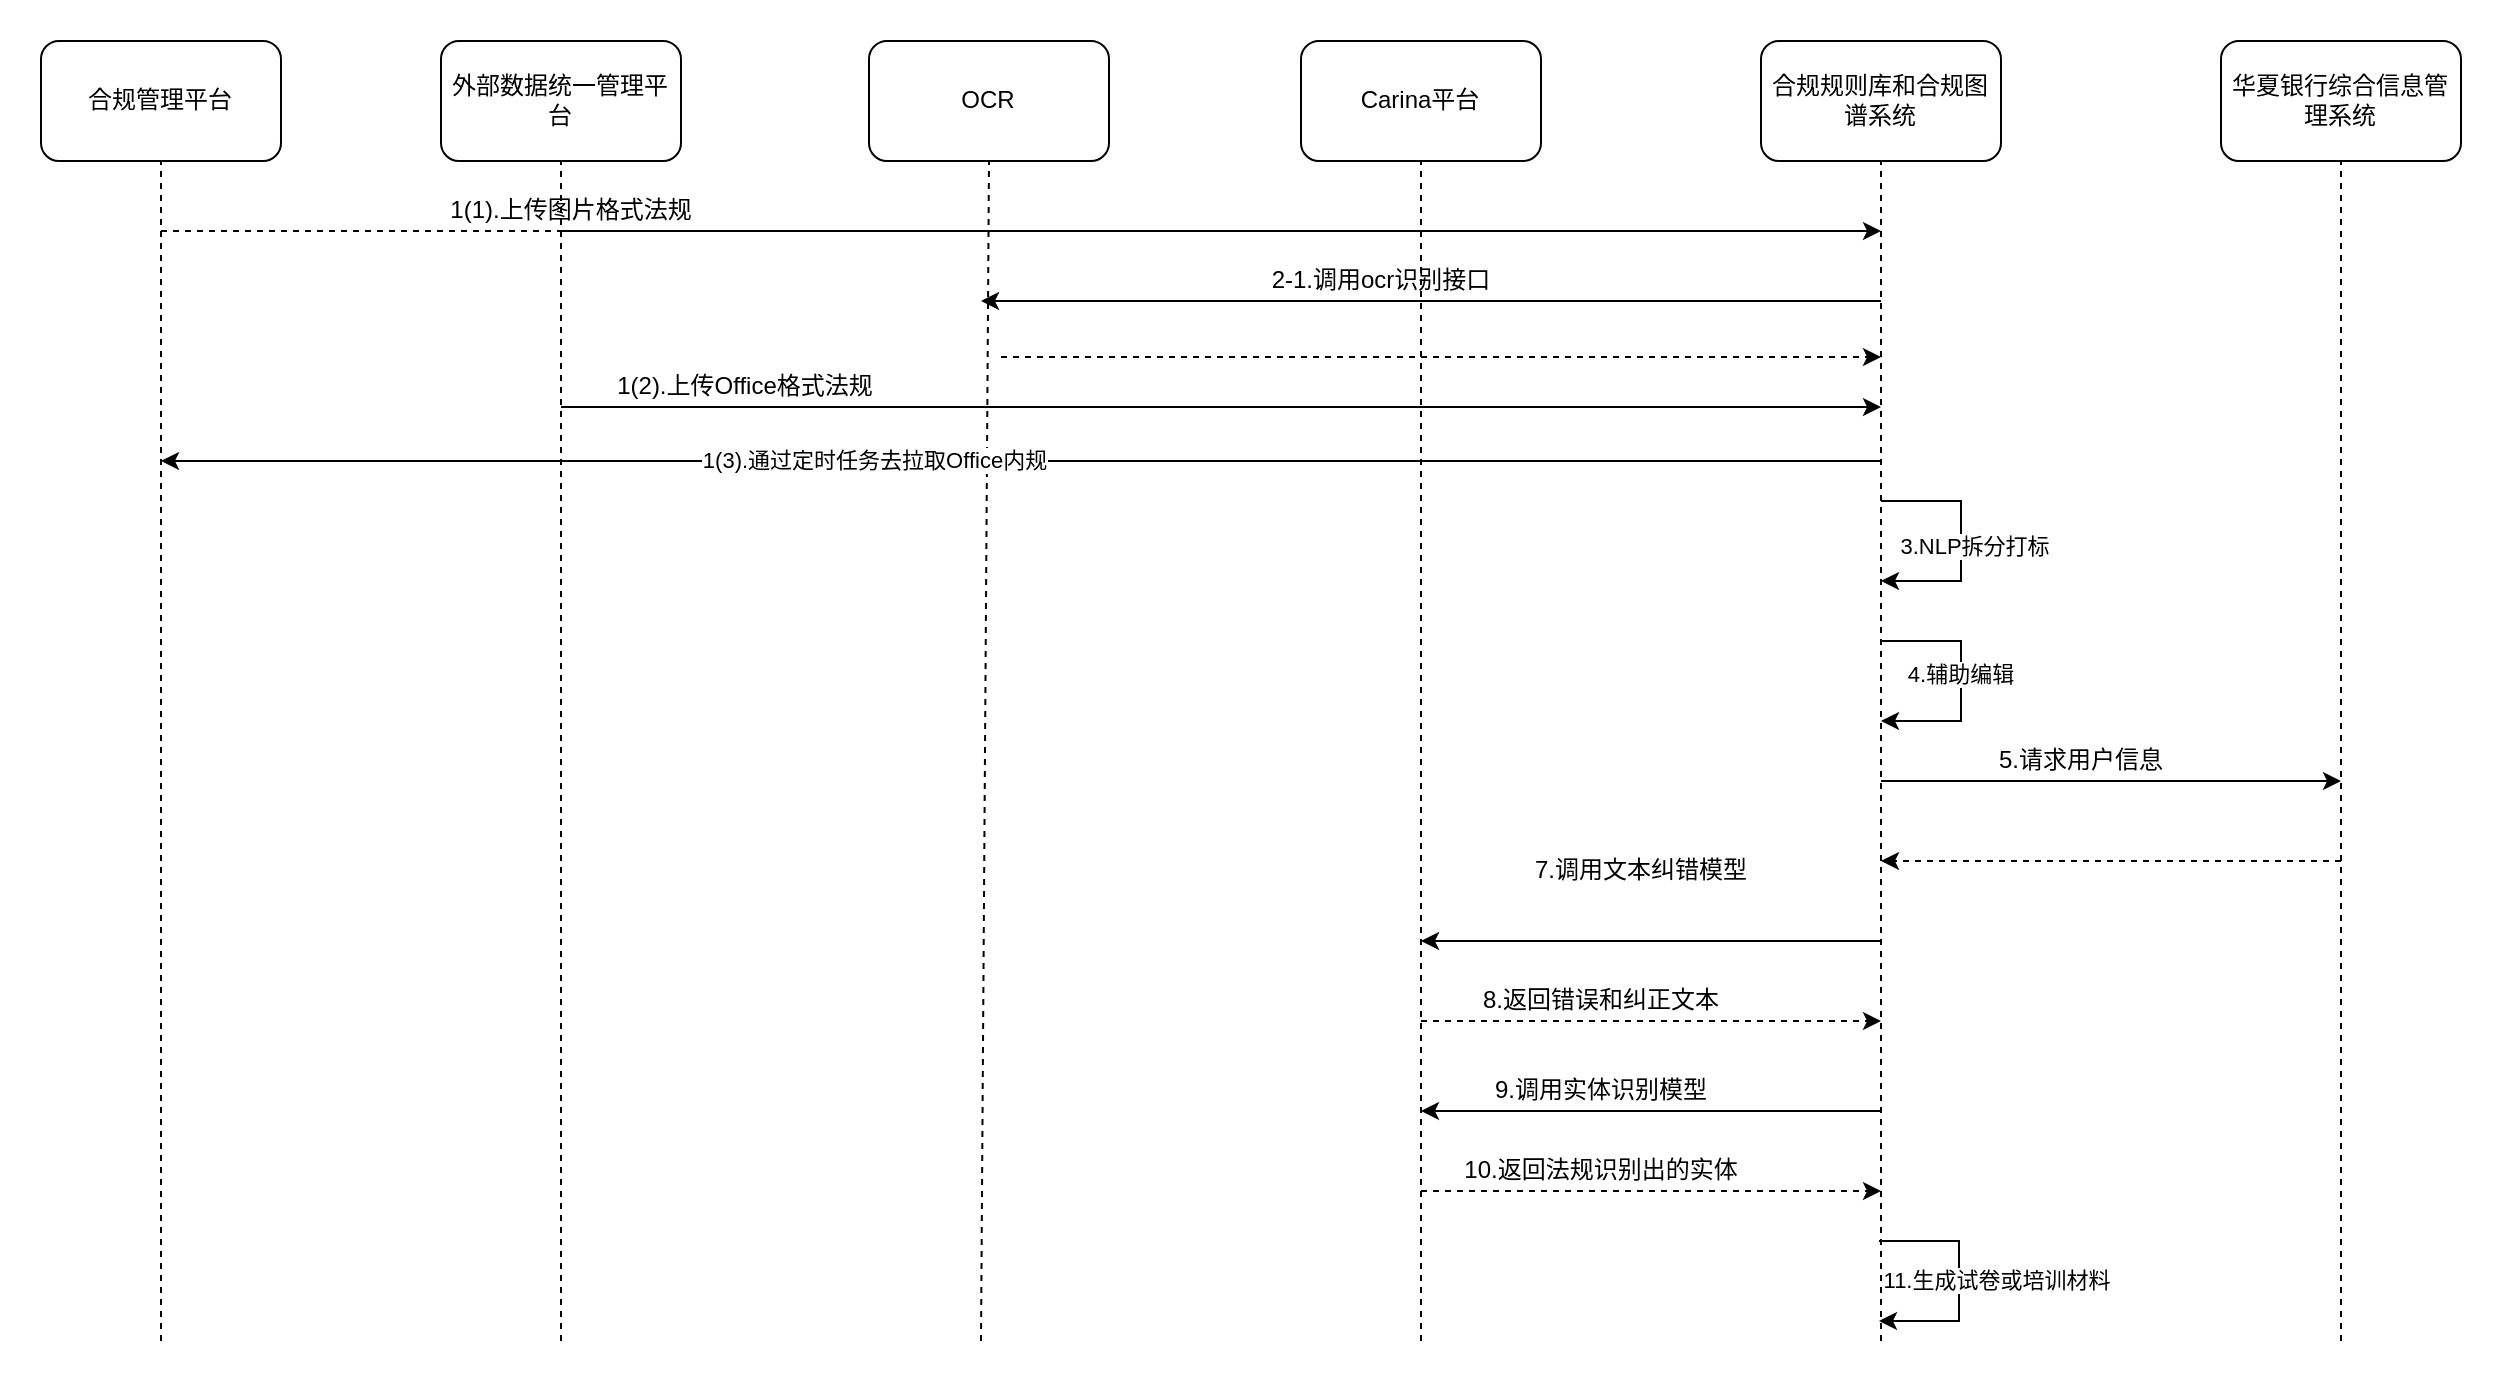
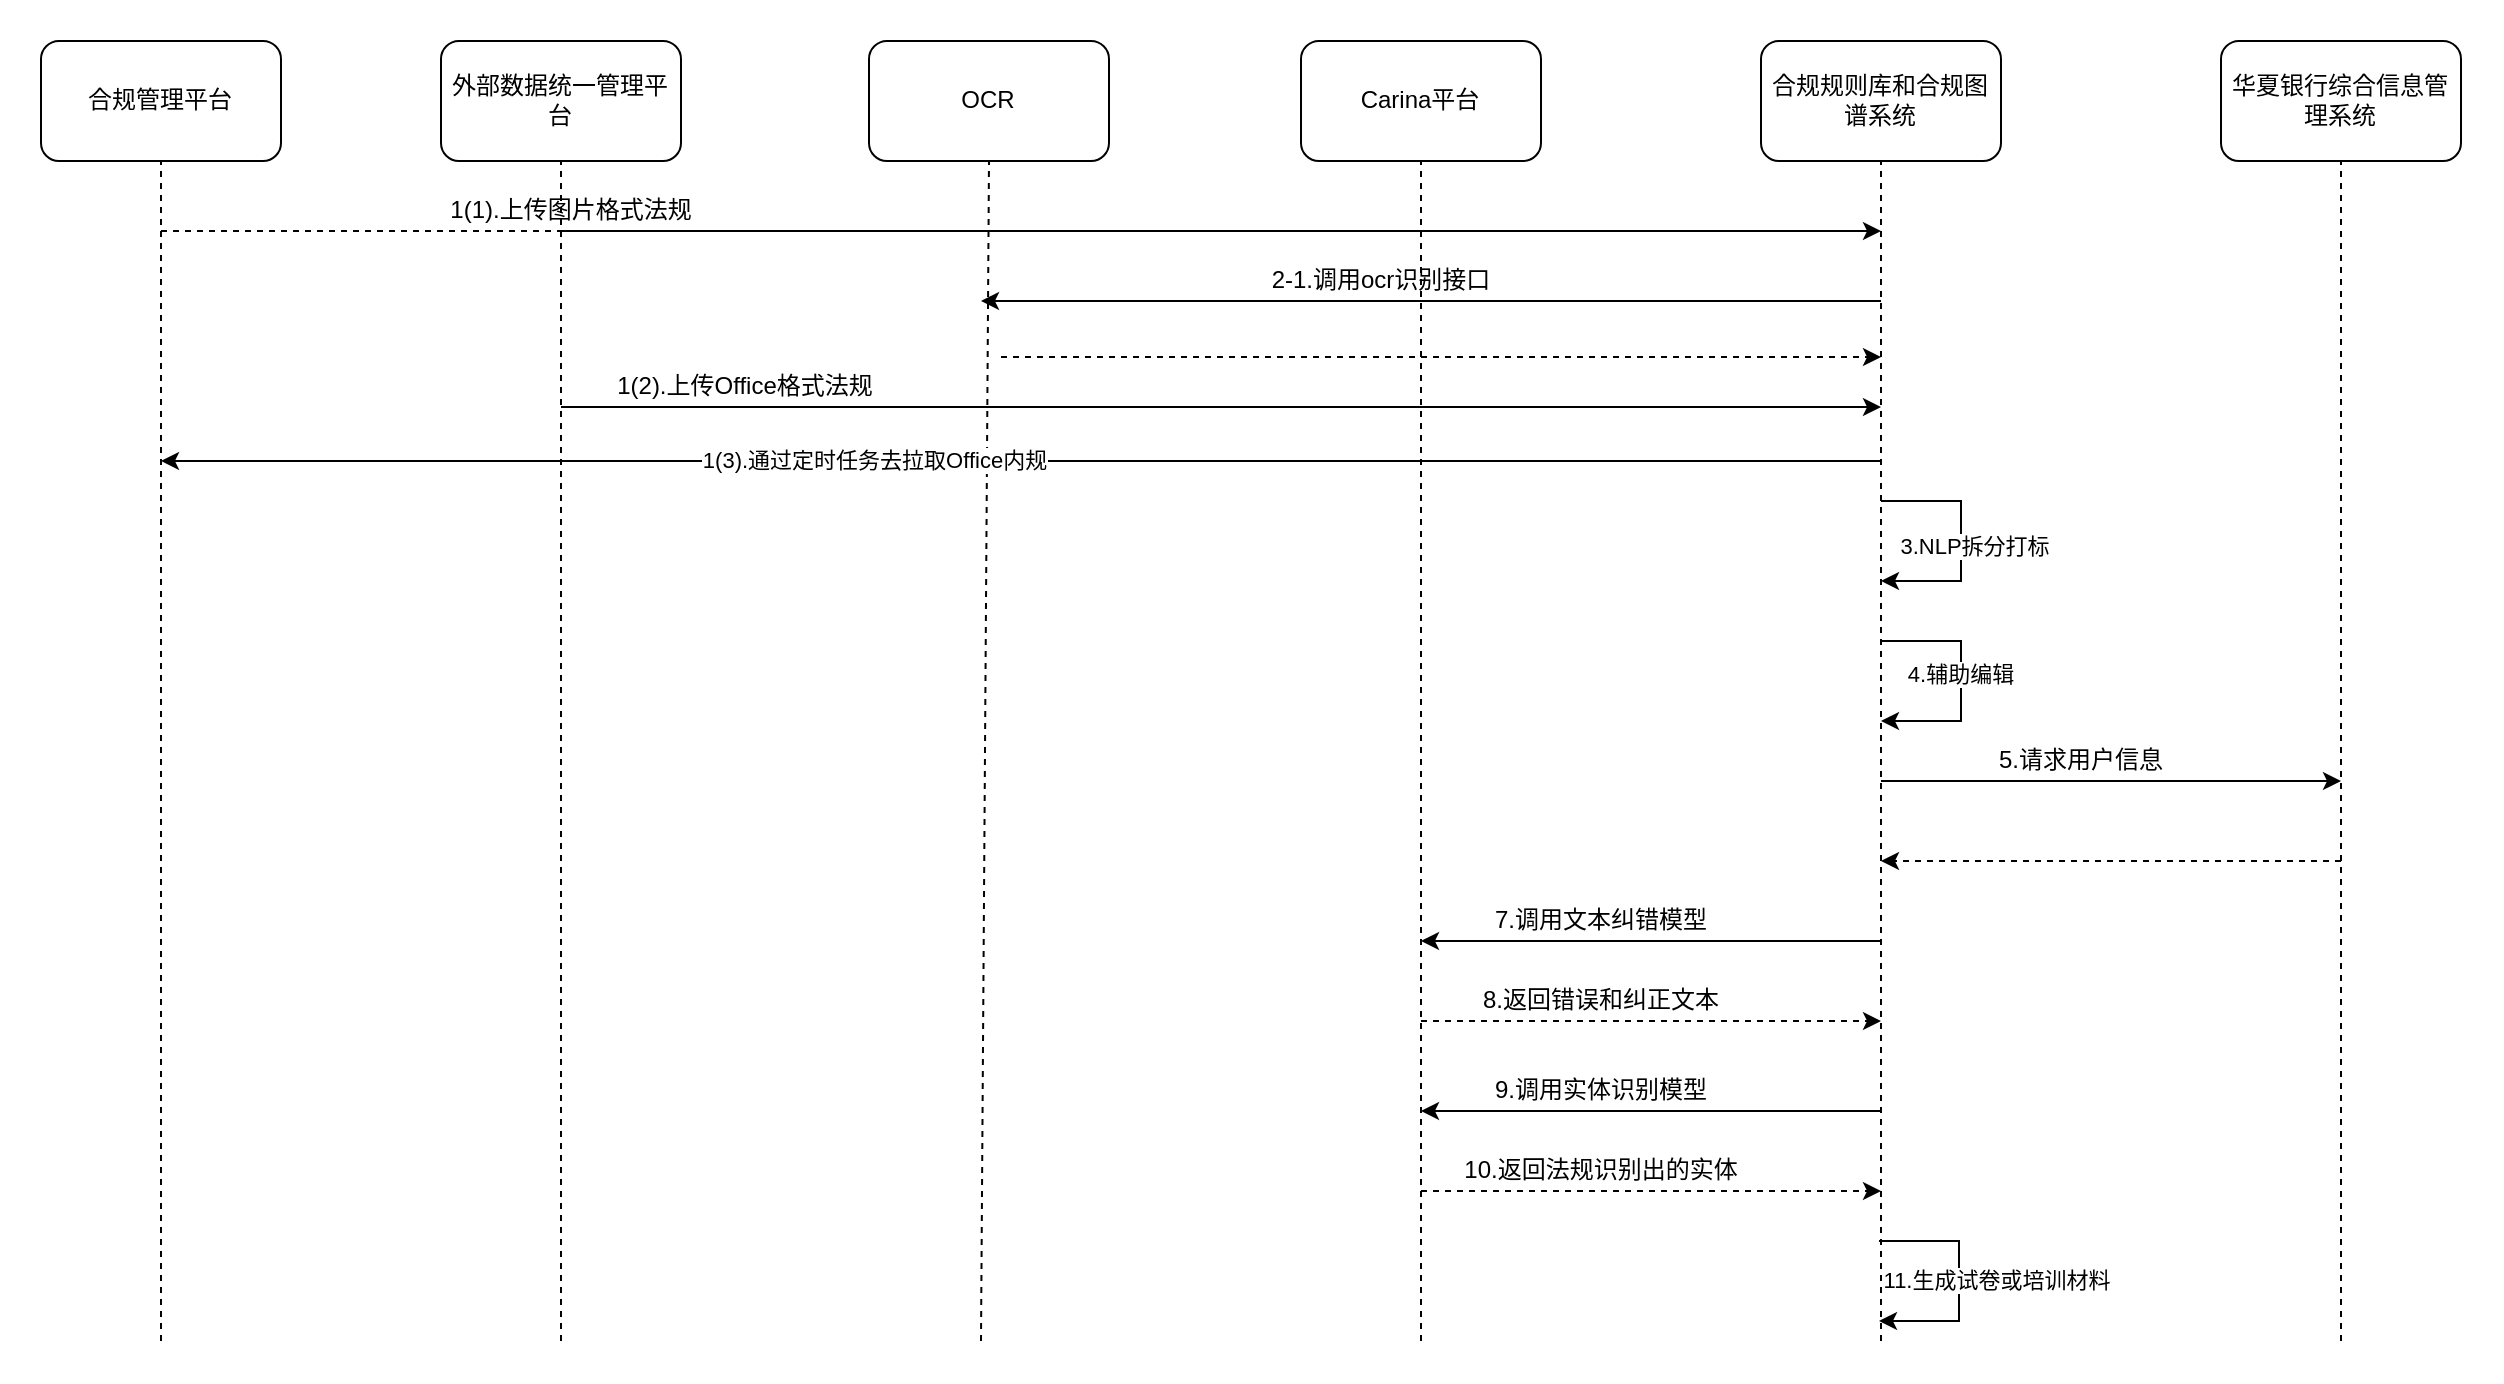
(1641, 871) -> (1601, 921)
